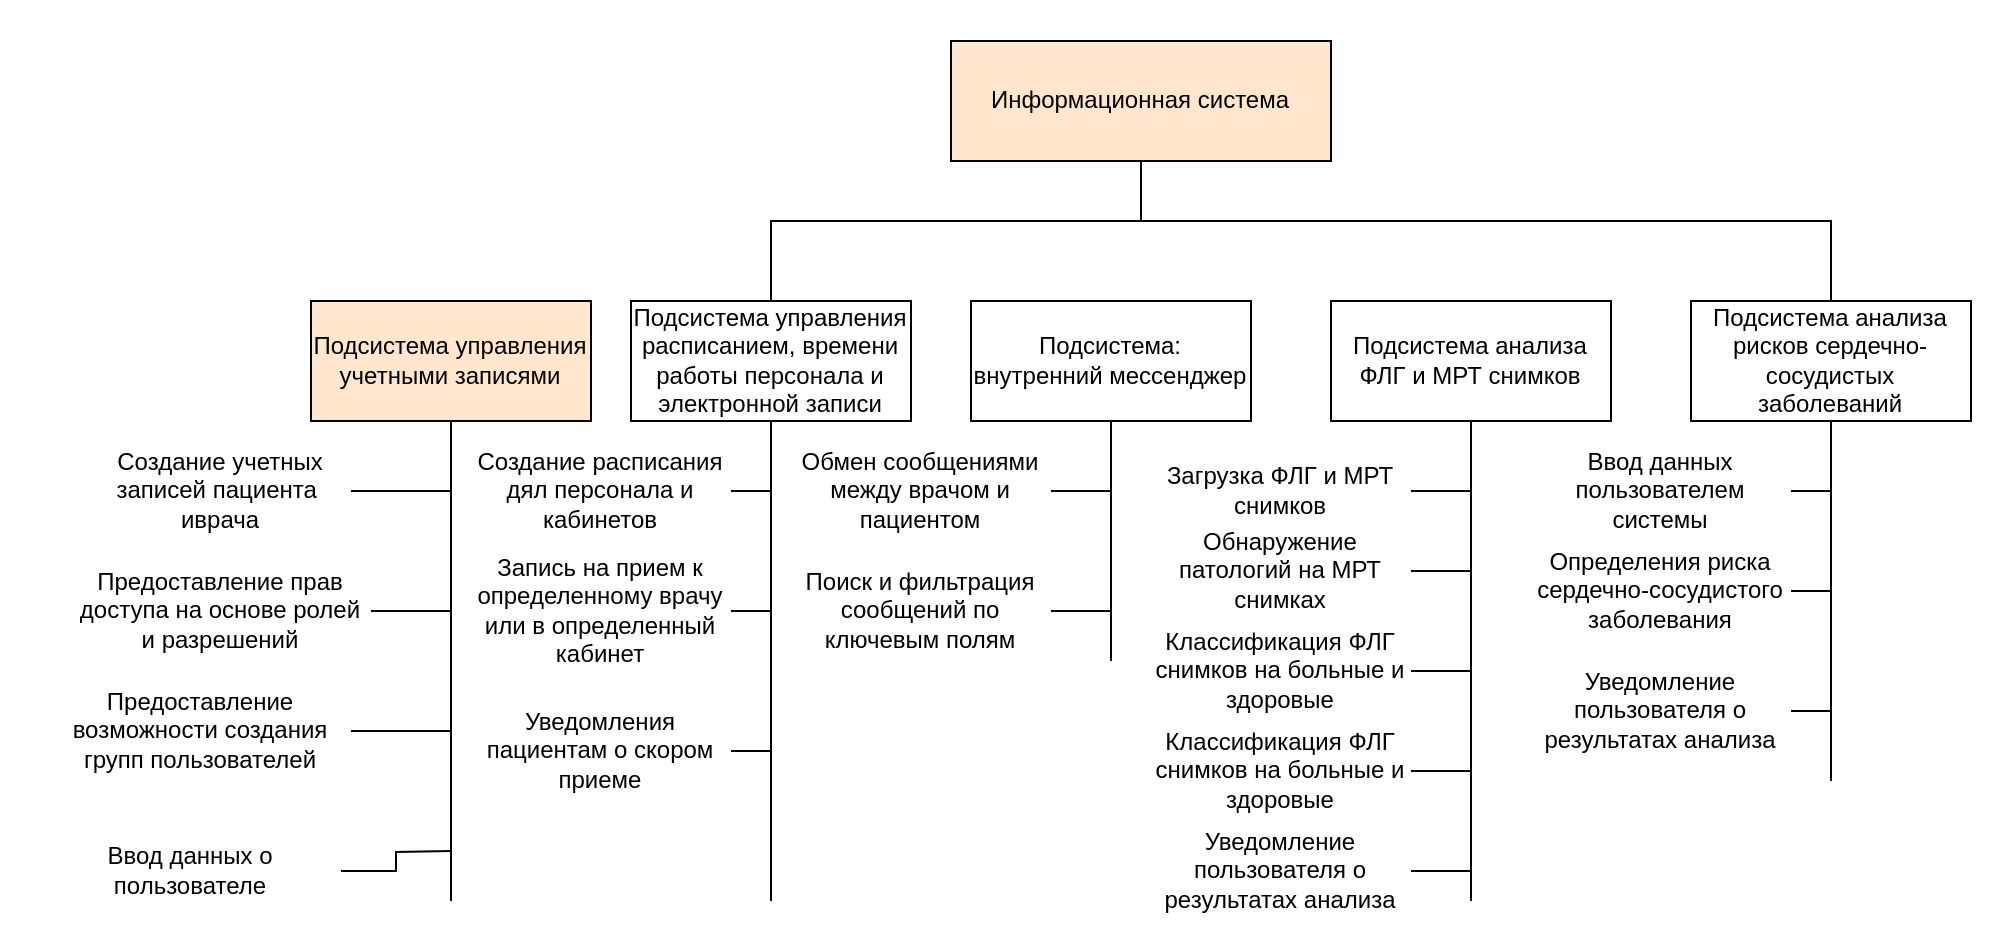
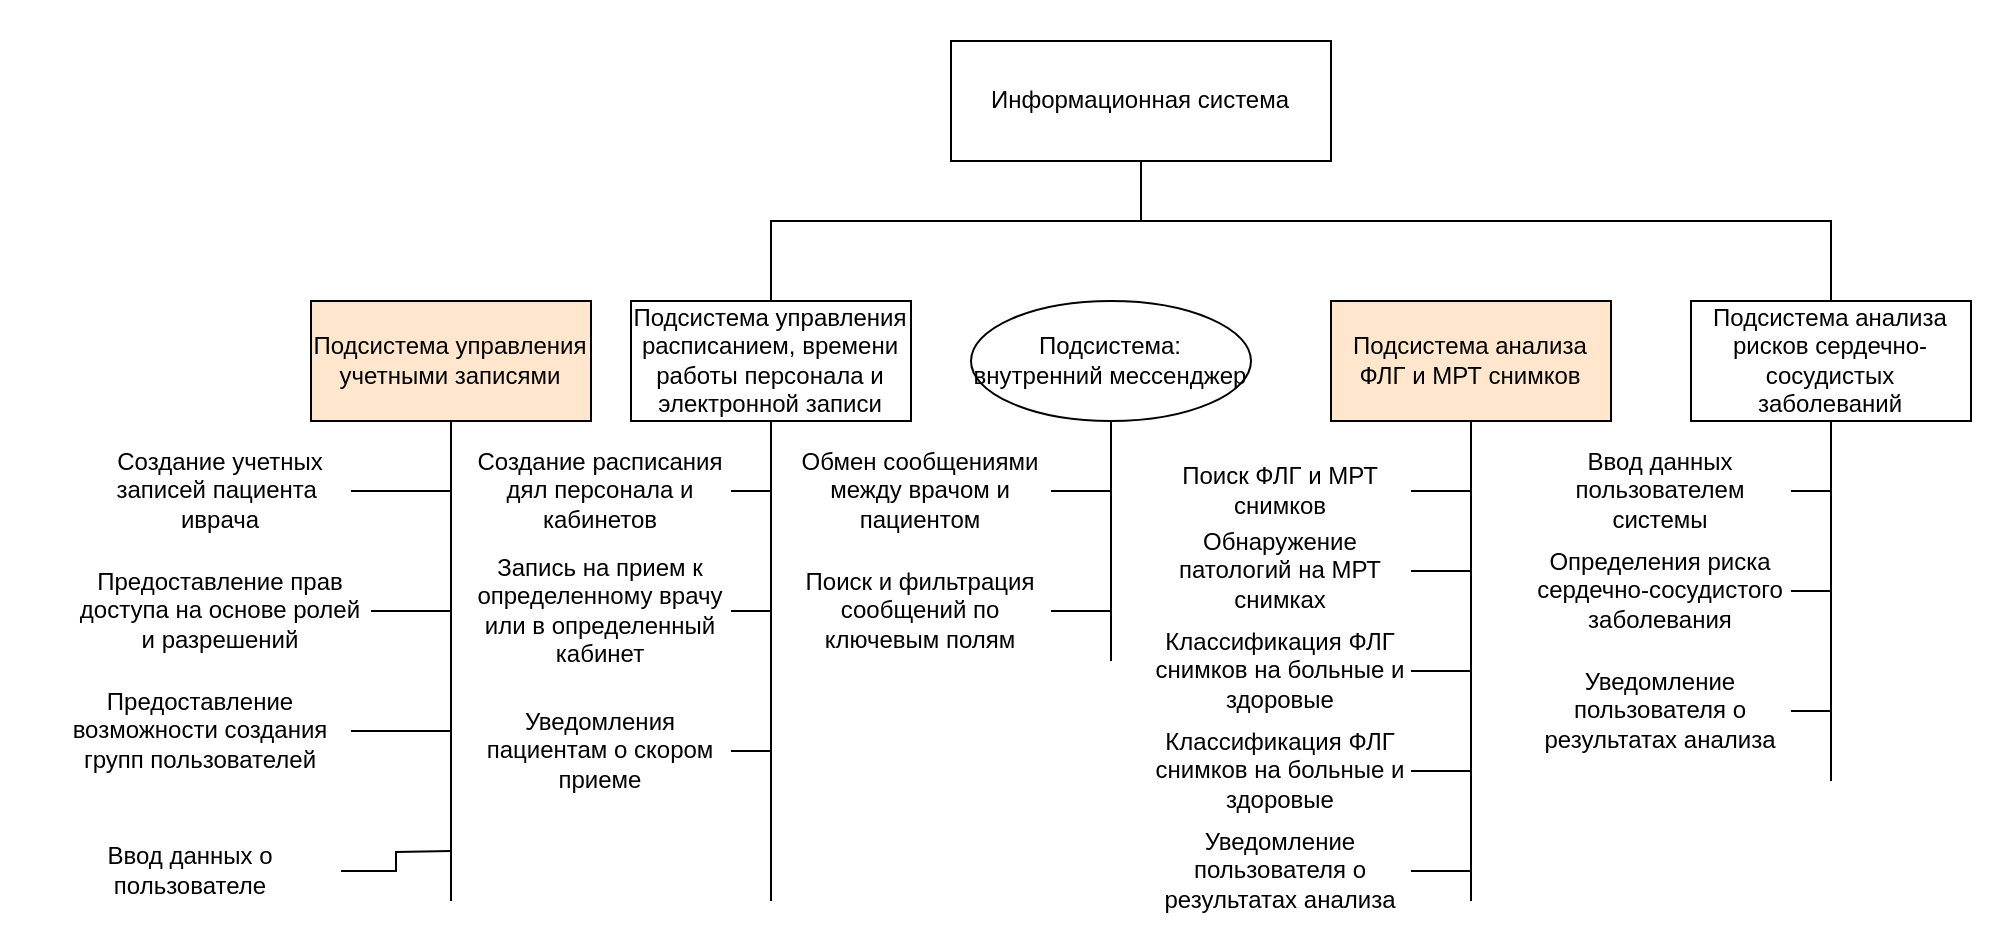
(1141, 101) -> (1141, 101)
(1111, 361) -> (1111, 361)
(1471, 361) -> (1471, 361)
(1281, 491) -> (1281, 491)
